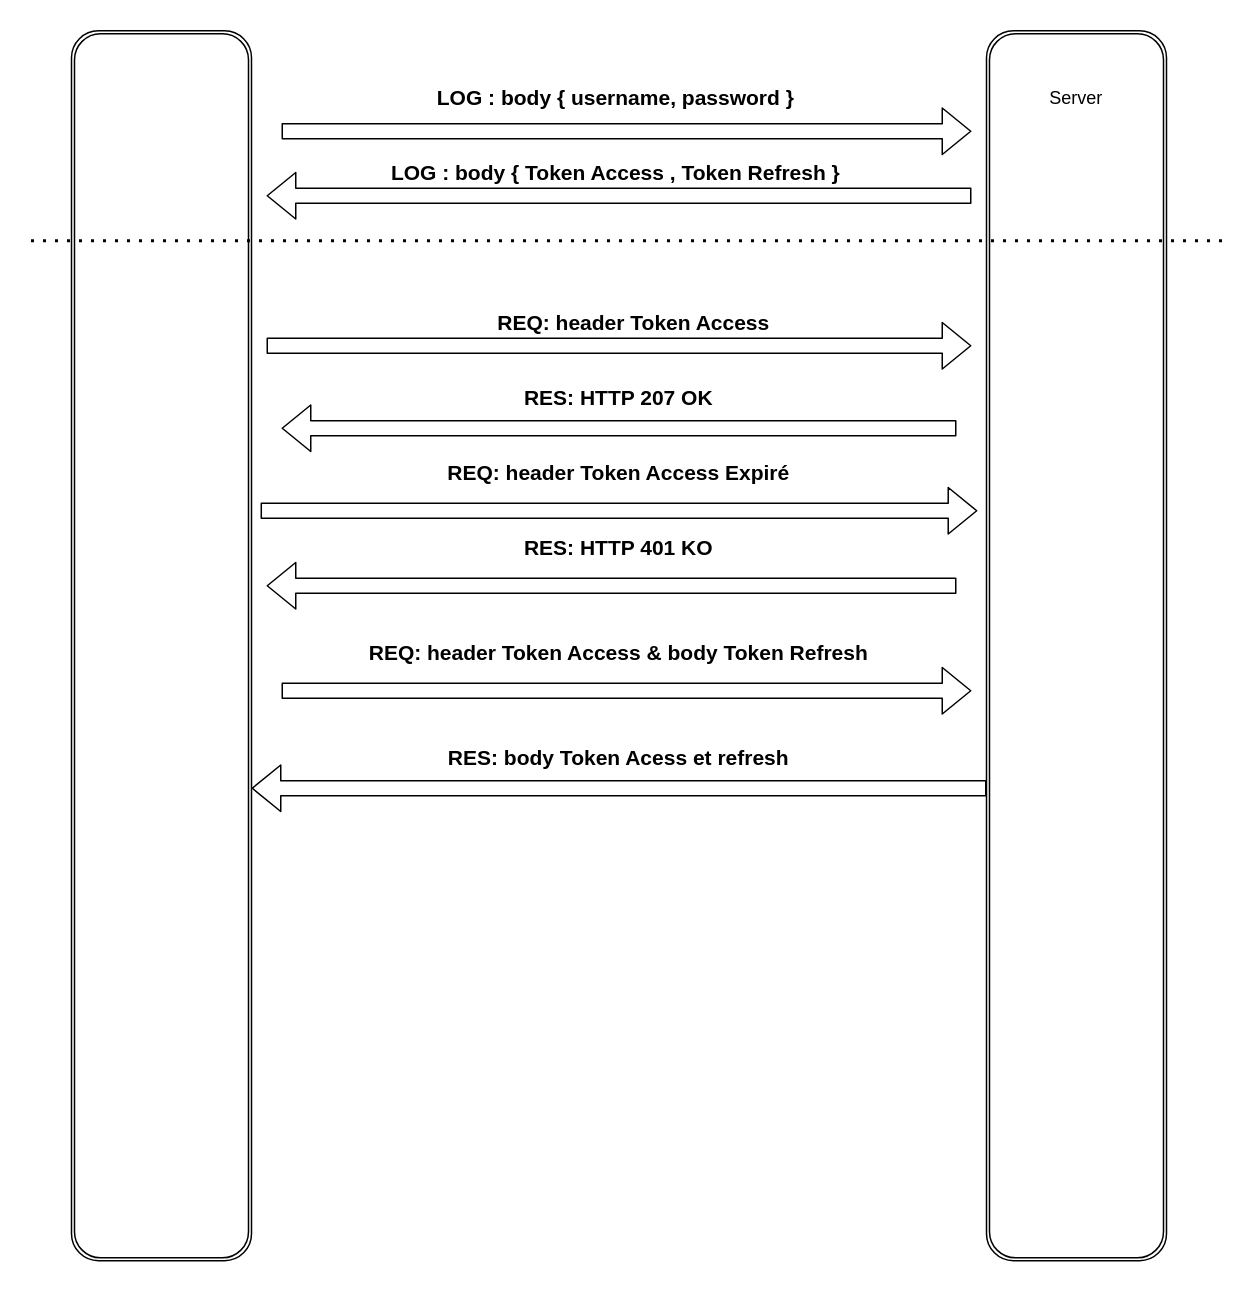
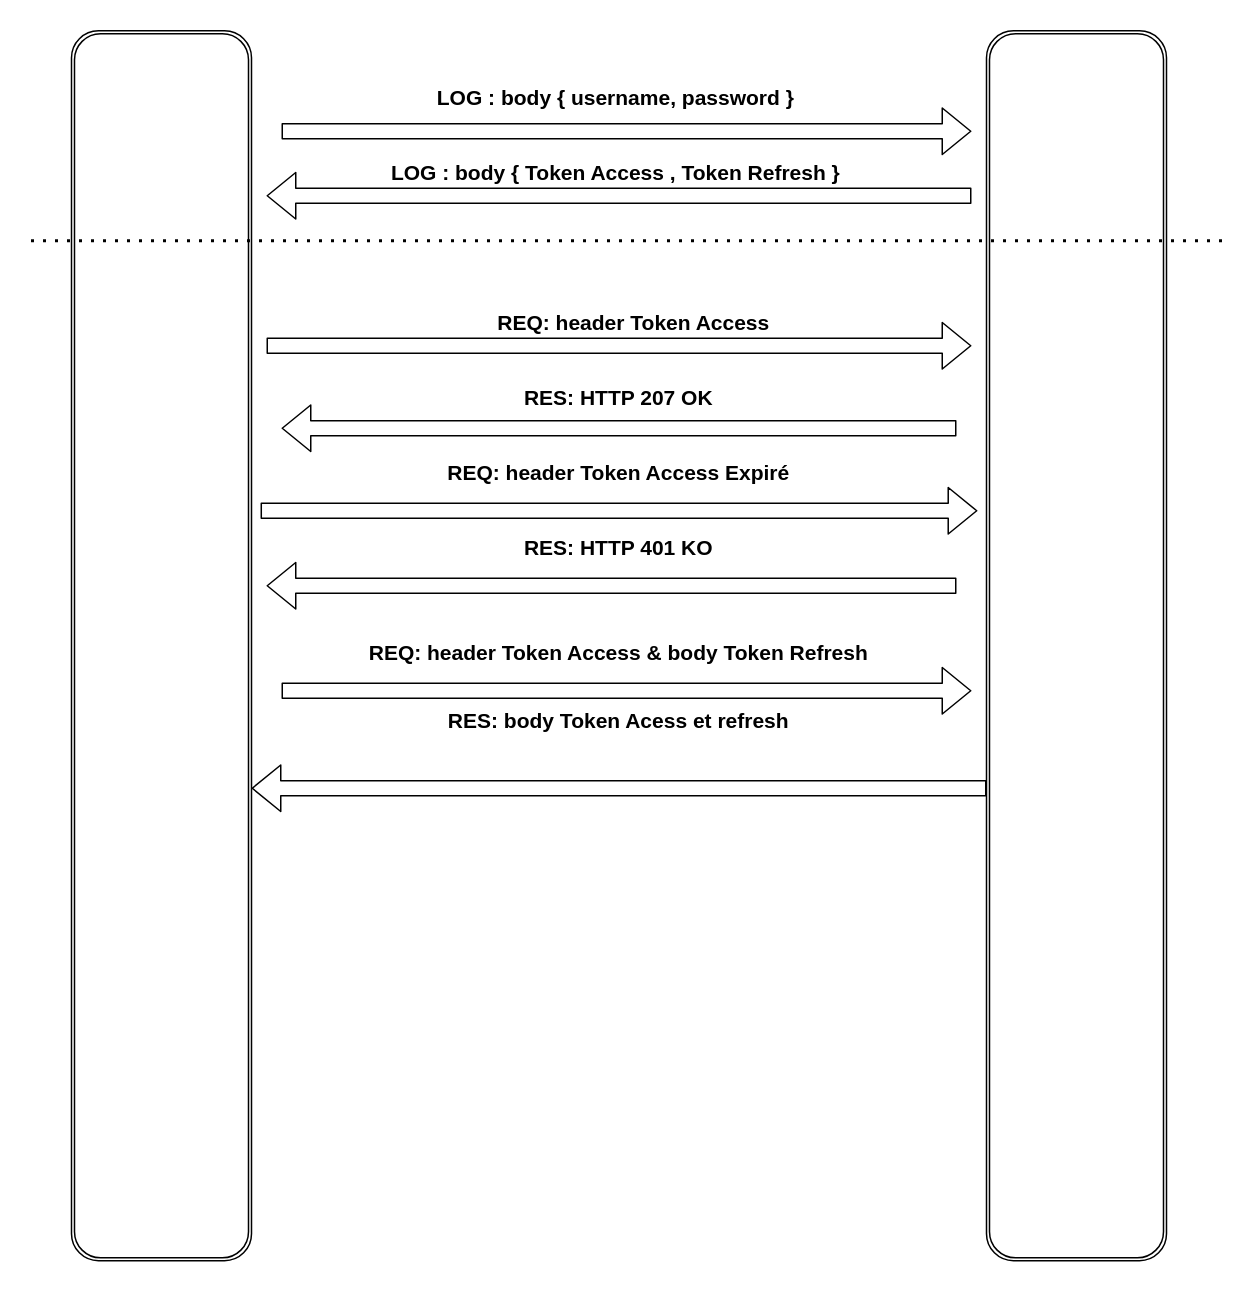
(1076, 98) -> none
(619, 758) -> (619, 721)
